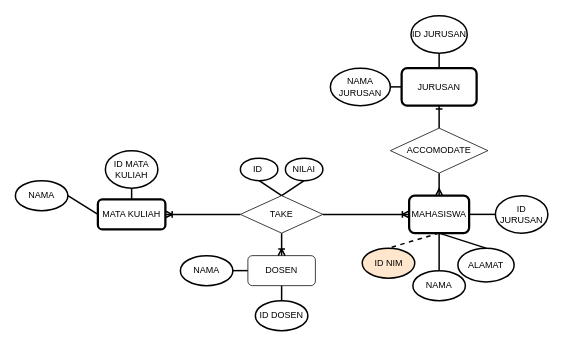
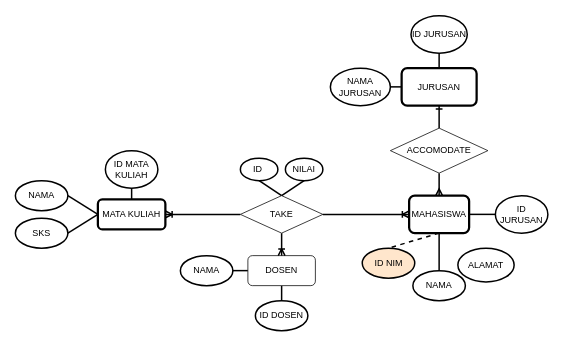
none -> (83, 223)
none -> (42, 233)
(463, 241) -> none
